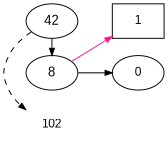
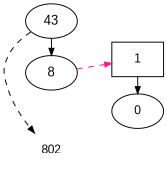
(52, 21) -> (51, 21)
(89, 51) -> (91, 67)
(92, 73) -> (138, 82)
(52, 125) -> (51, 150)
